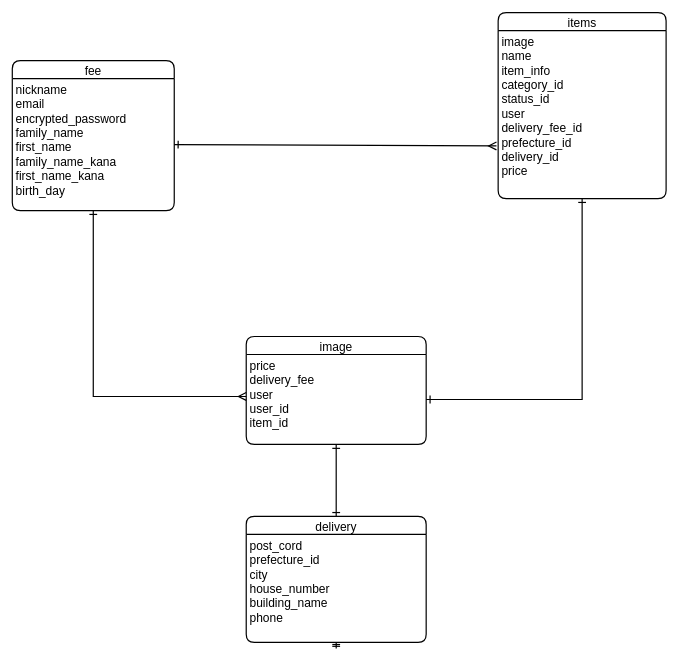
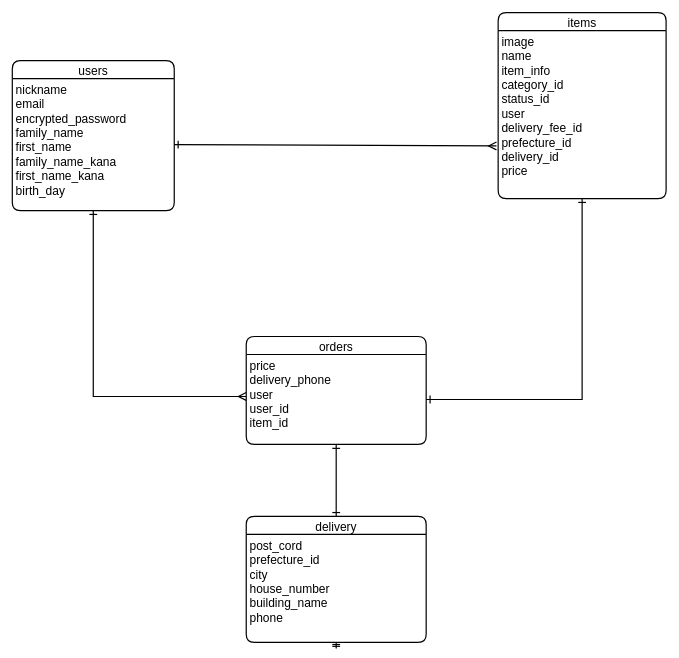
(93, 70) -> (93, 70)
(336, 346) -> (336, 346)
(265, 366) -> (265, 366)
